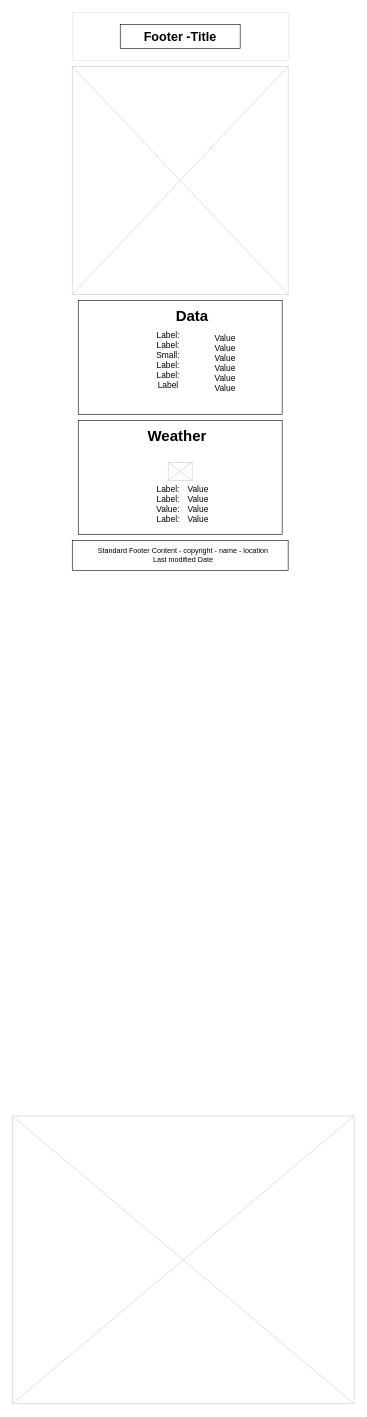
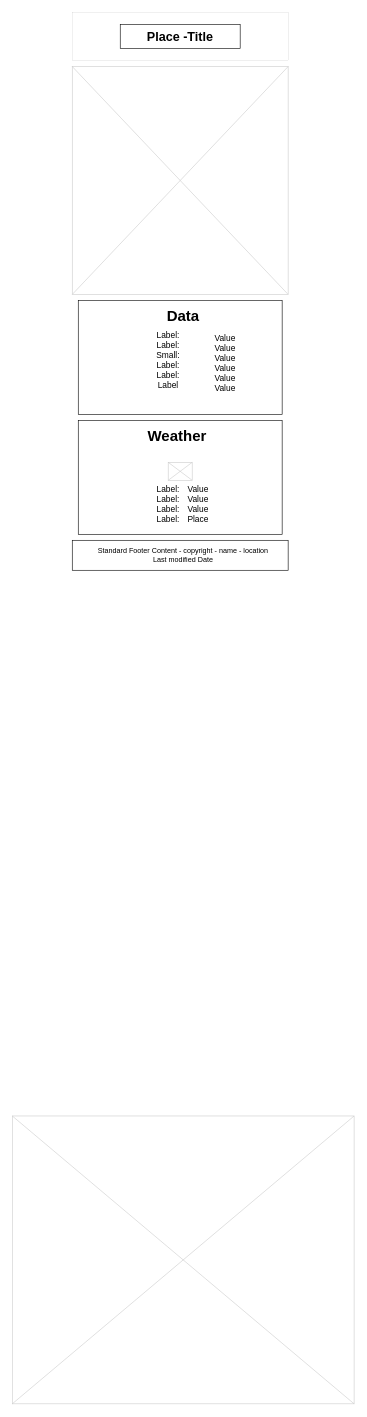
(180, 36) -> (180, 36)
(192, 315) -> (183, 315)
(168, 504) -> (168, 504)
(198, 504) -> (198, 504)
